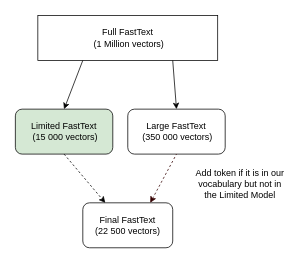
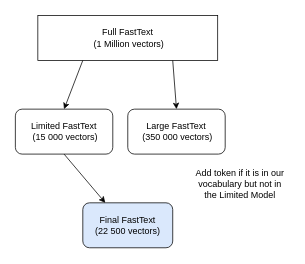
(64, 132) -> (64, 132)
(83, 176) -> (83, 176)
(164, 177) -> none
(128, 225) -> (128, 225)
